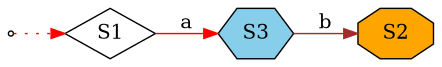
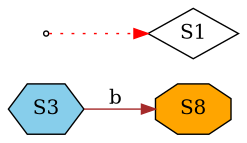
(179, 34) -> none
(396, 34) -> (193, 109)
